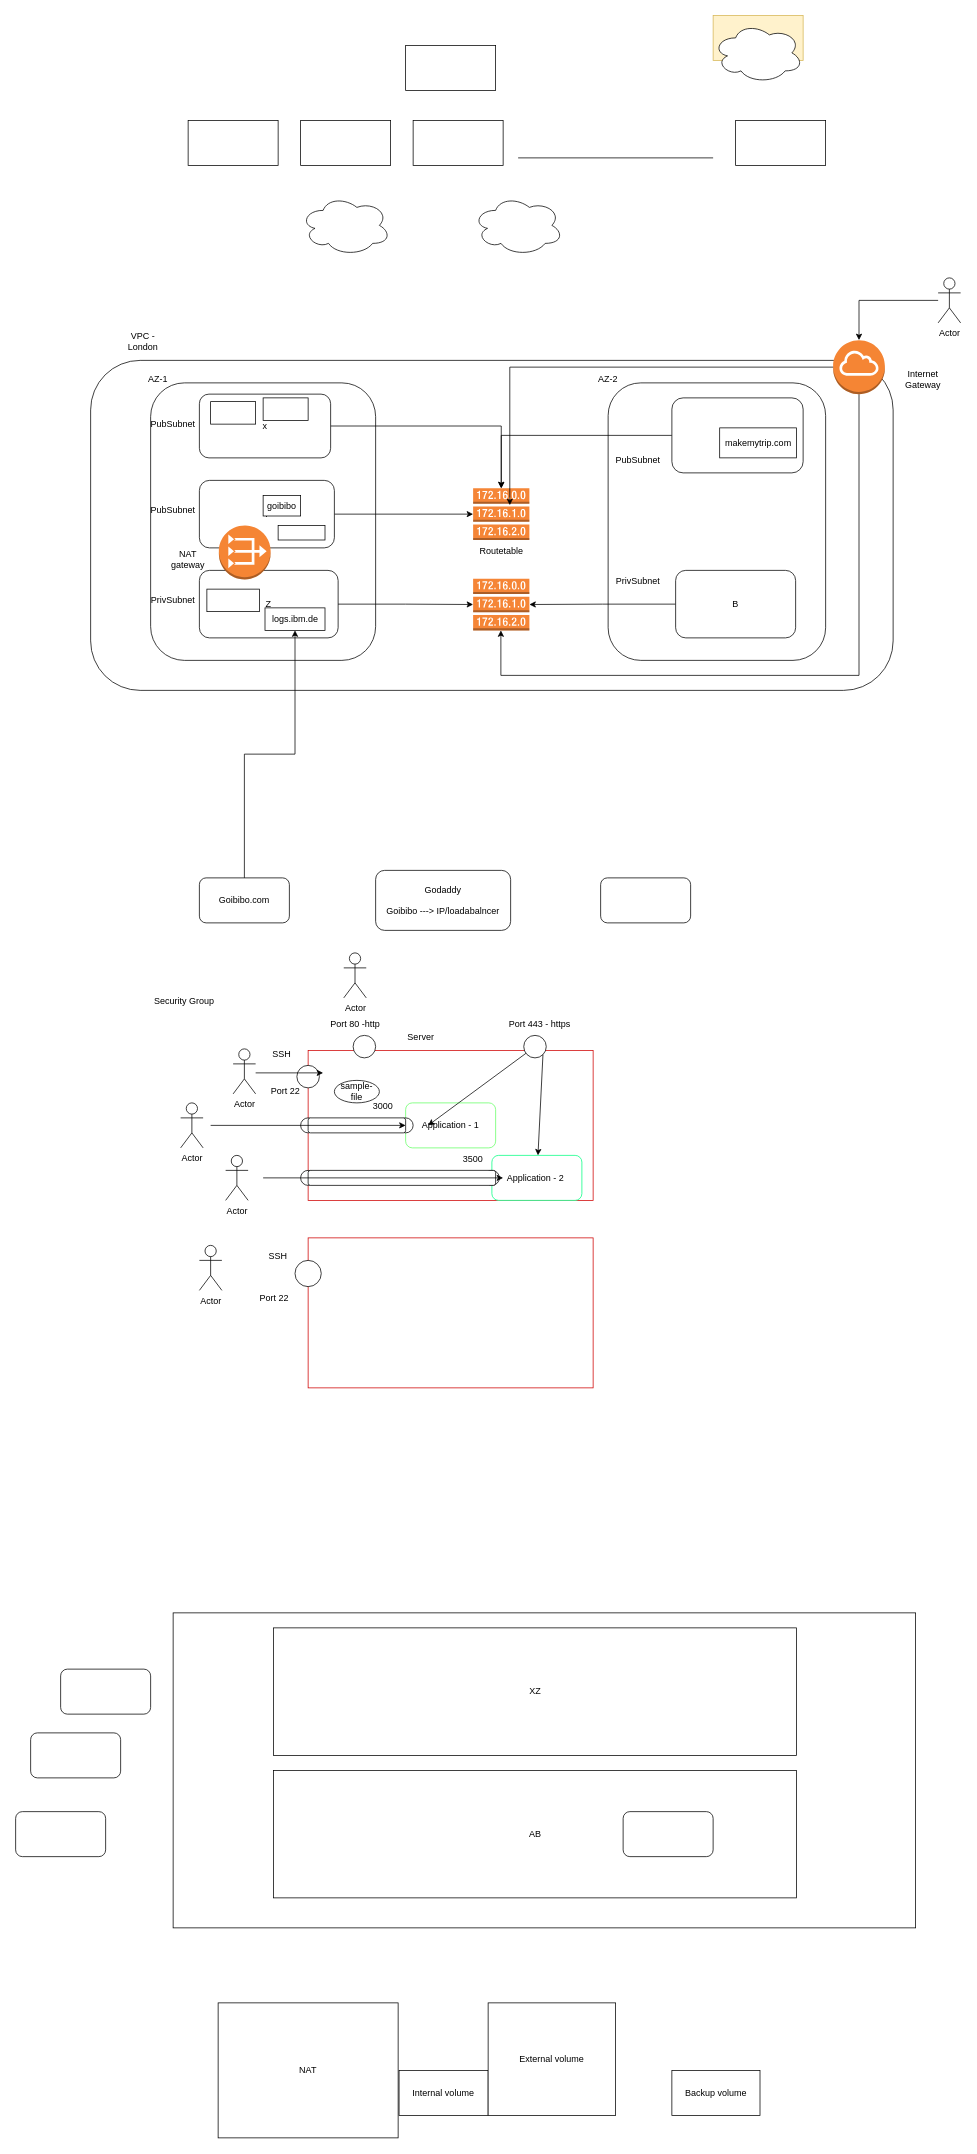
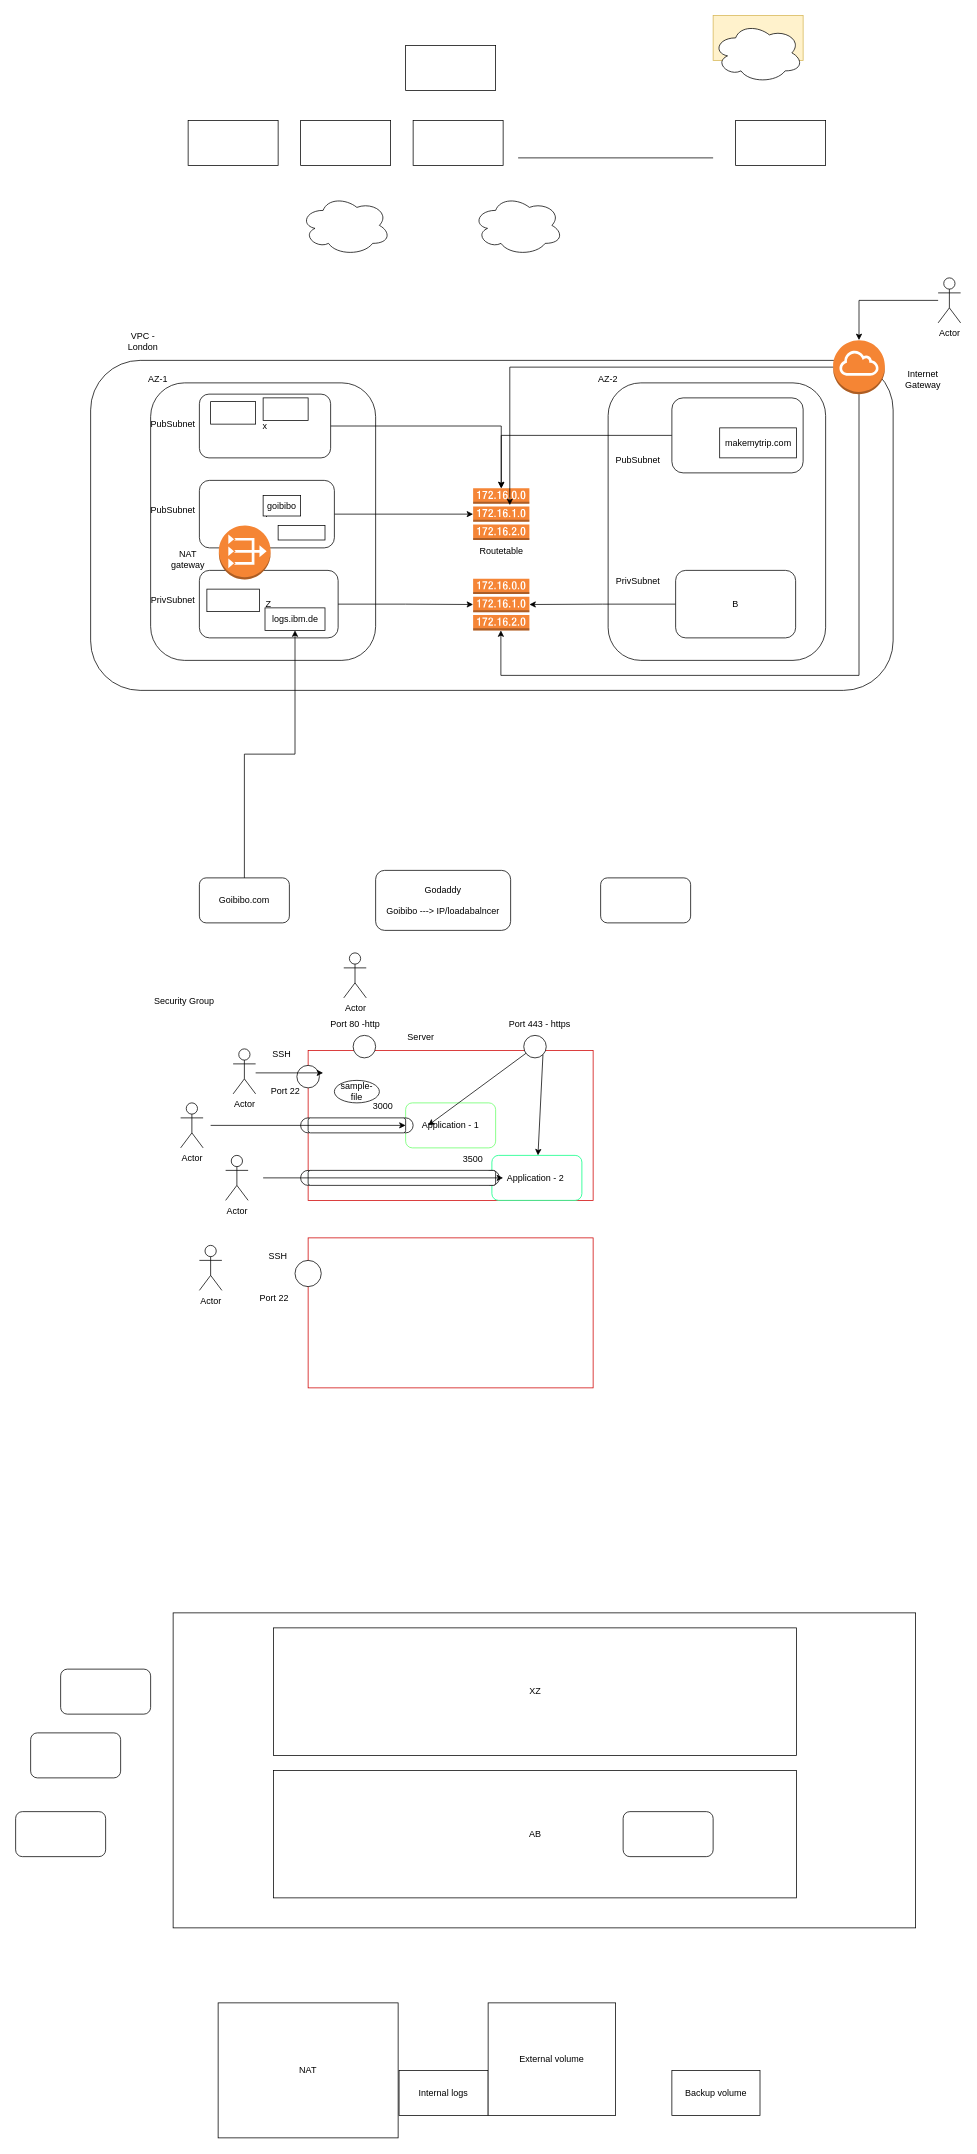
(443, 2093) -> (443, 2093)
